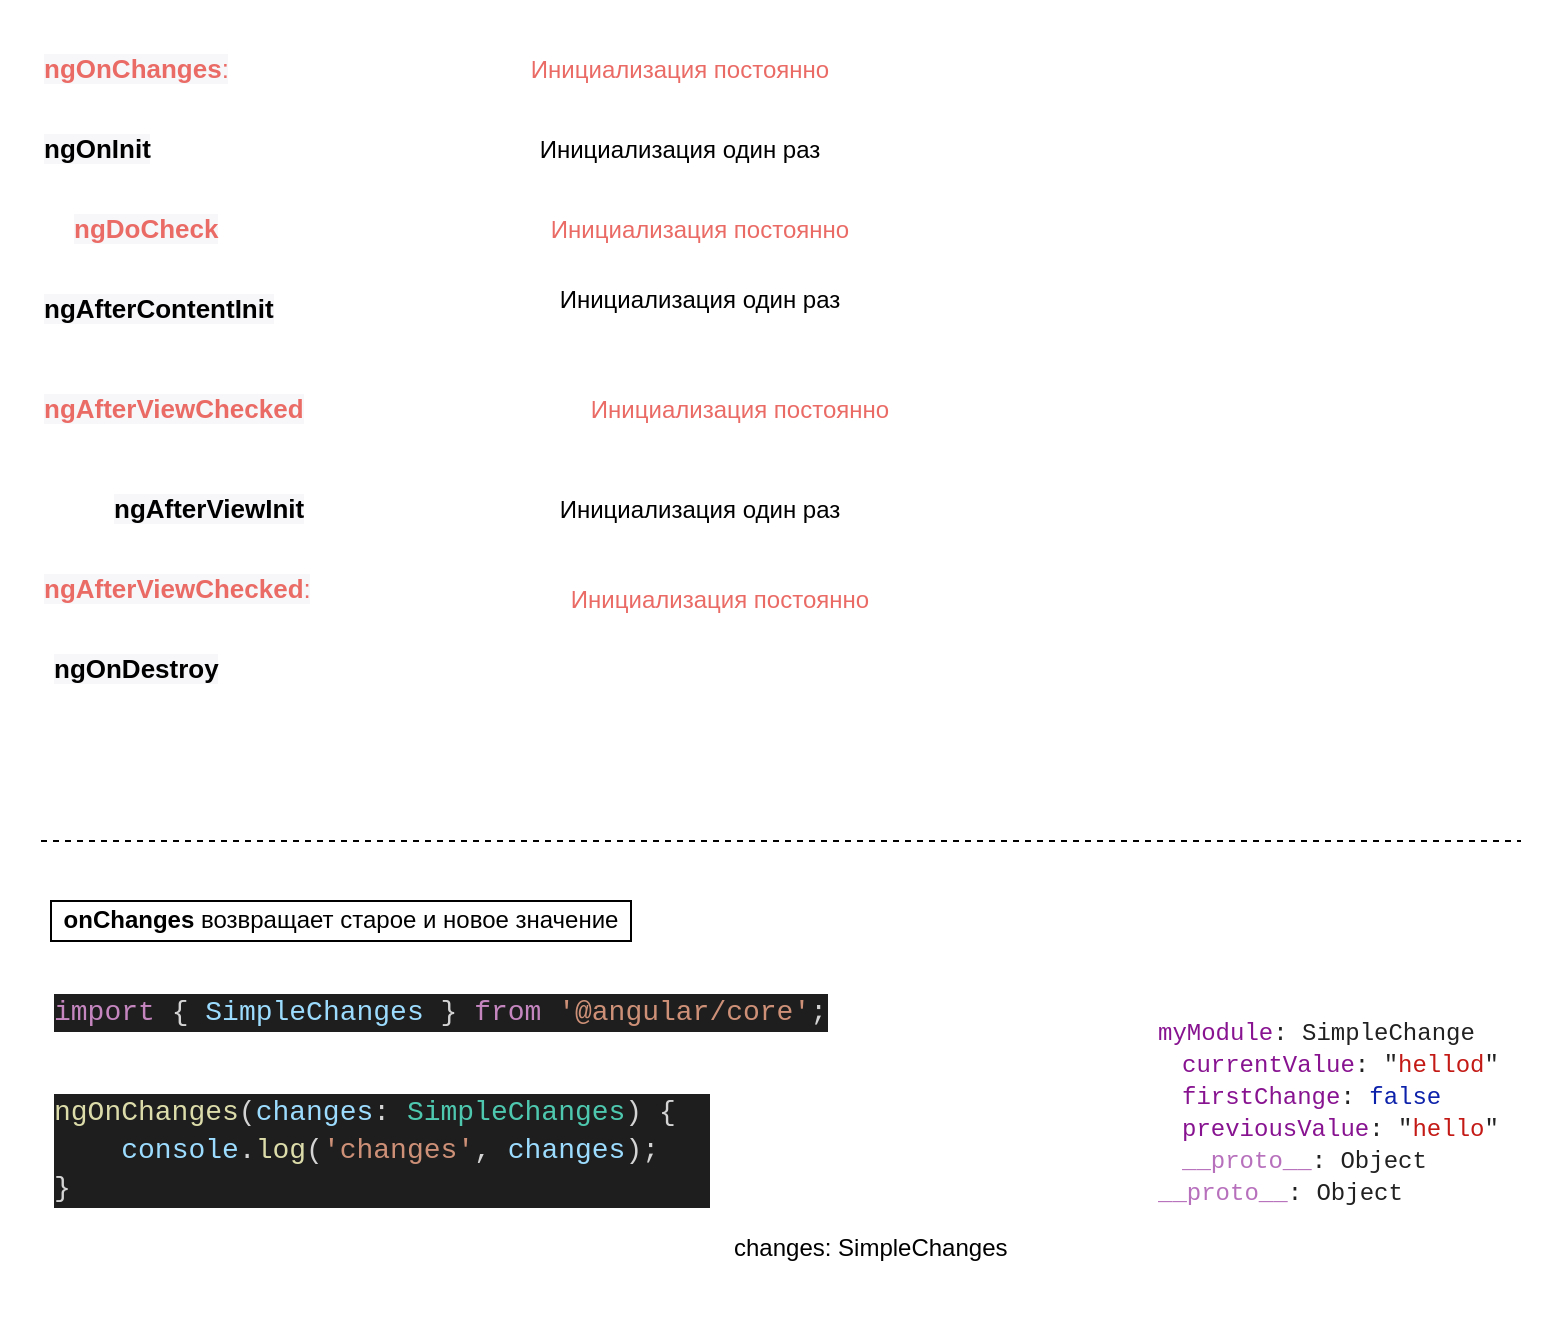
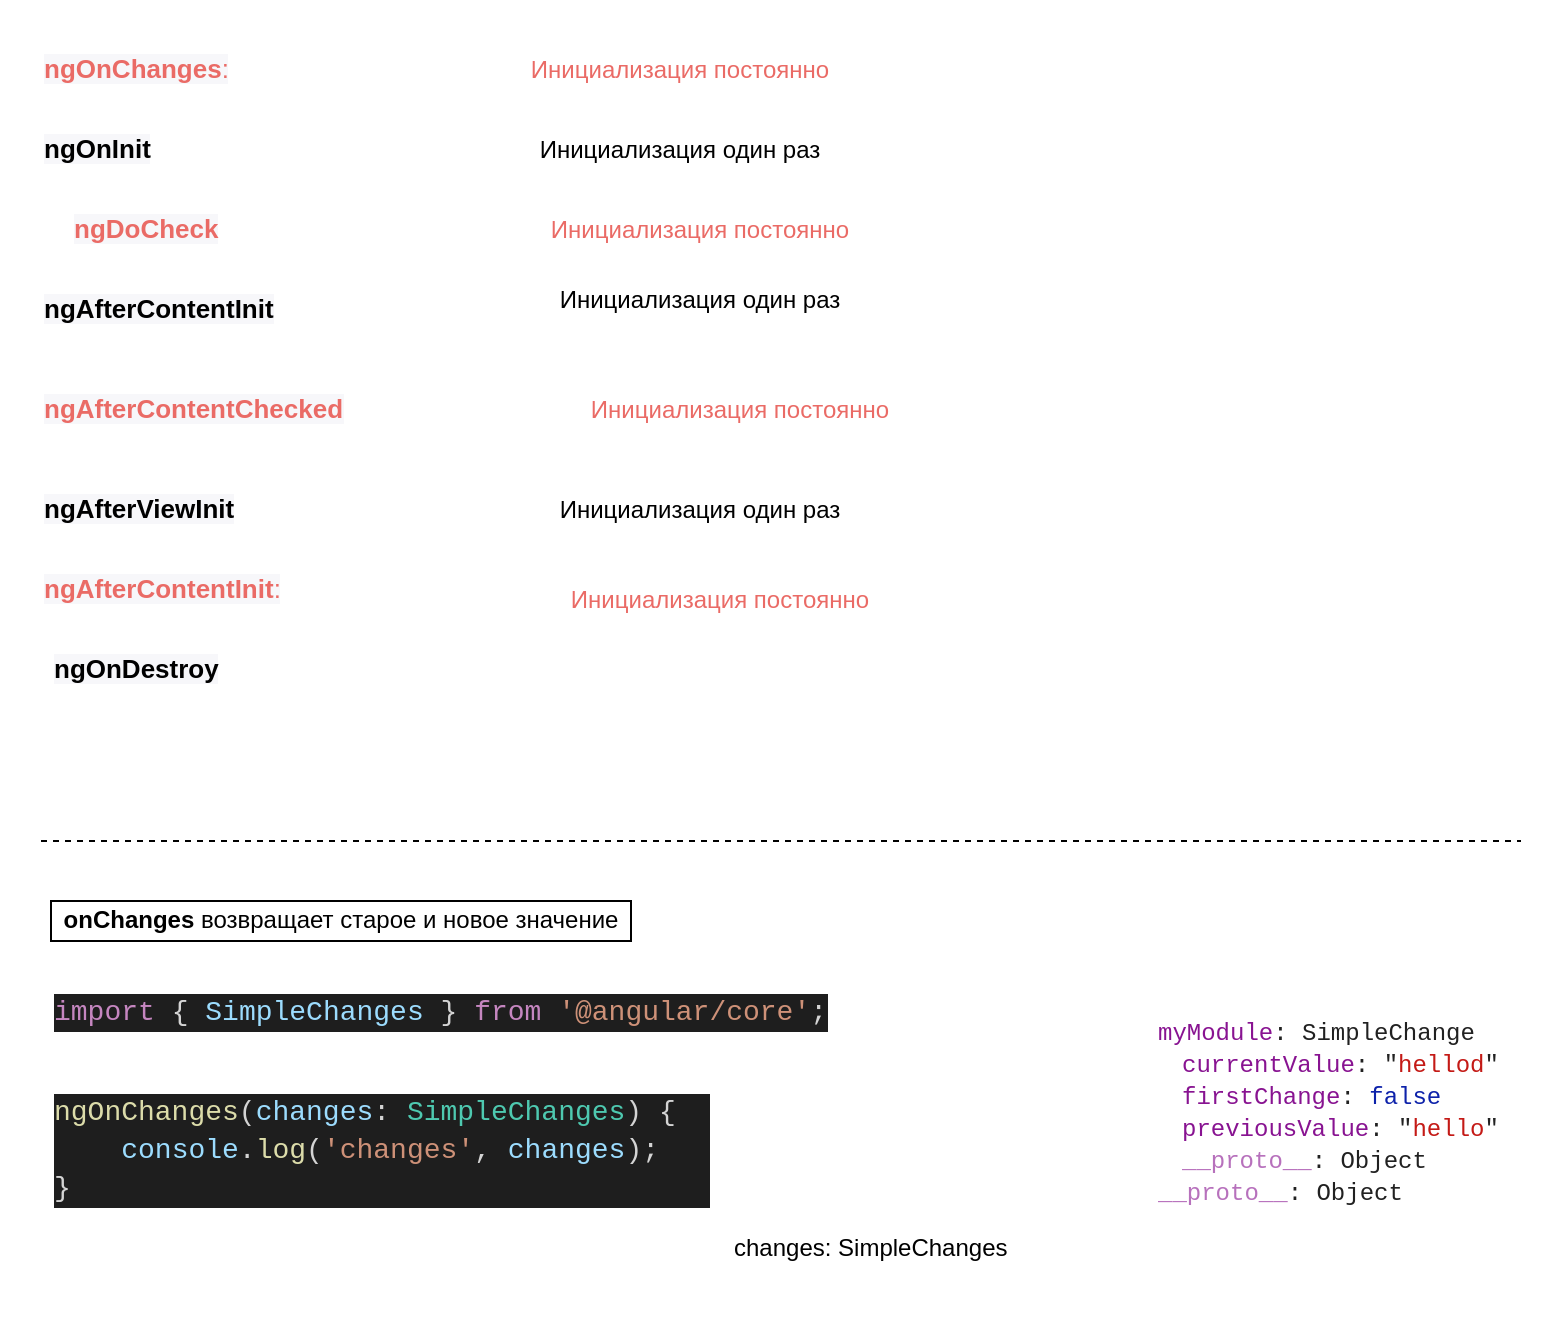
(163, 409) -> (186, 409)
(251, 511) -> (181, 511)
(166, 589) -> (166, 589)
